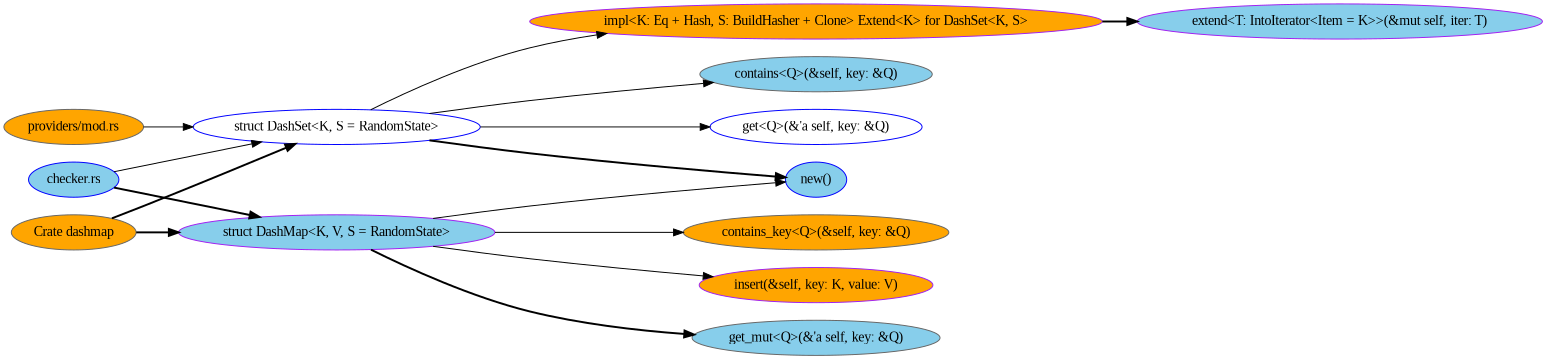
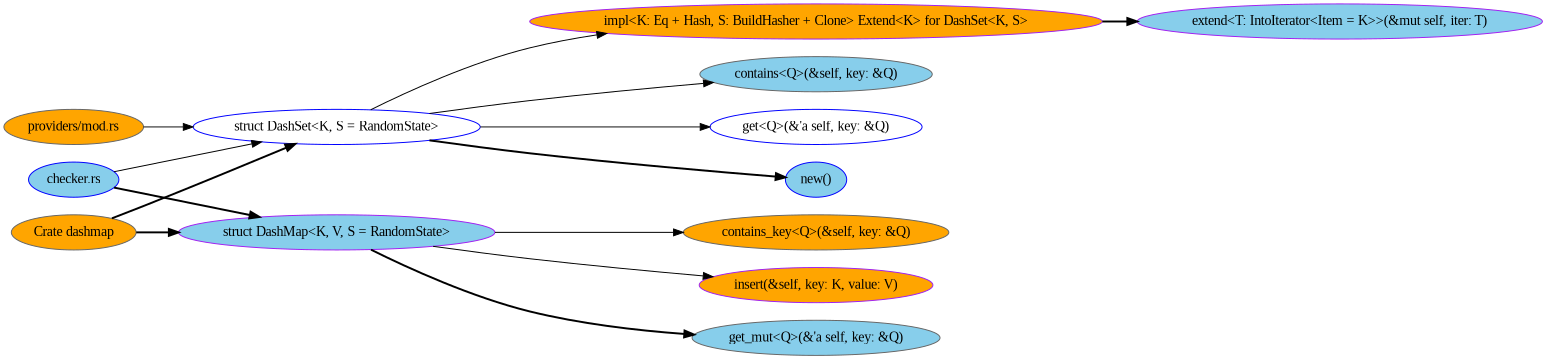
(604, 198) -> none
